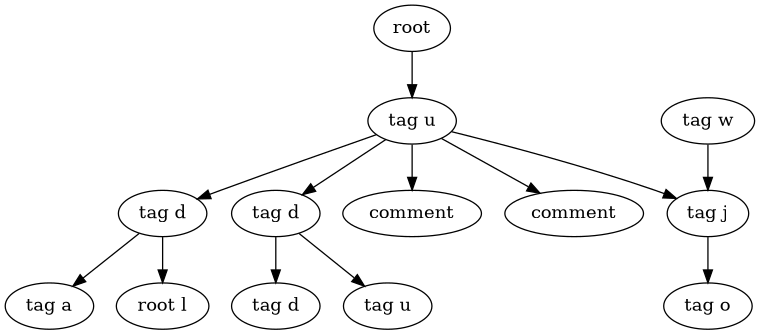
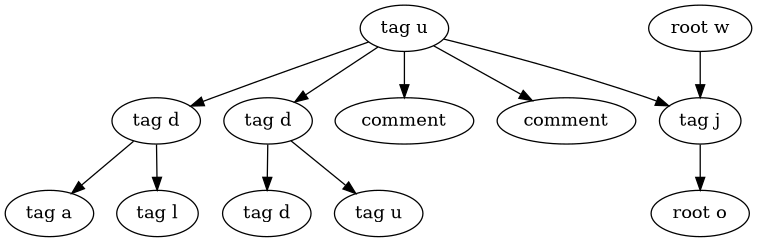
(412, 28) -> none
(708, 121) -> (700, 28)
(163, 306) -> (157, 213)
(708, 306) -> (700, 213)
